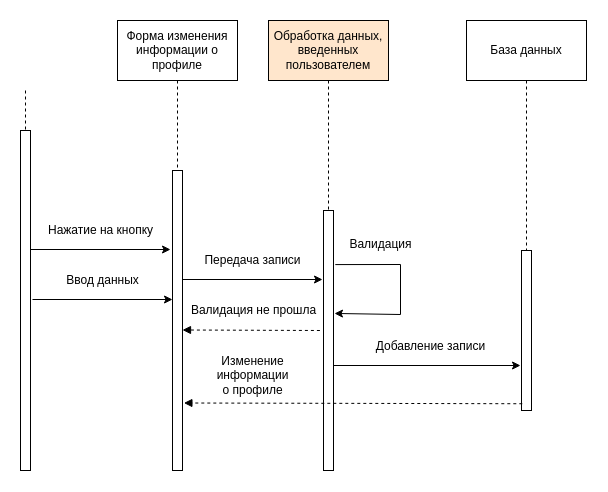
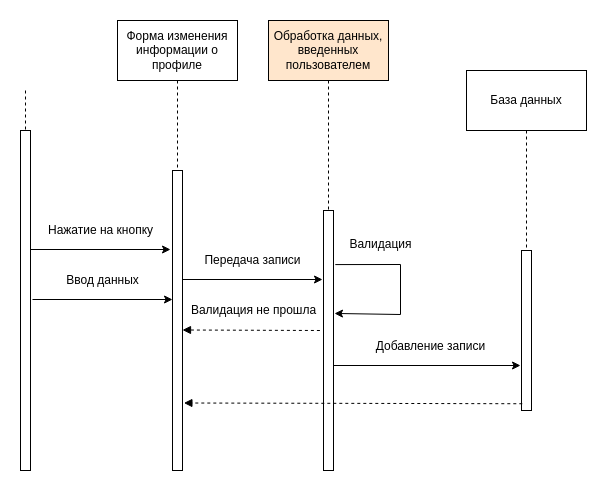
(527, 51) -> (527, 101)
(253, 376) -> none
